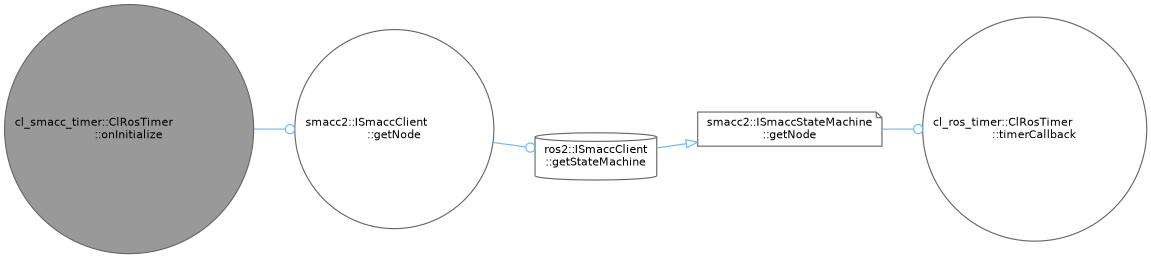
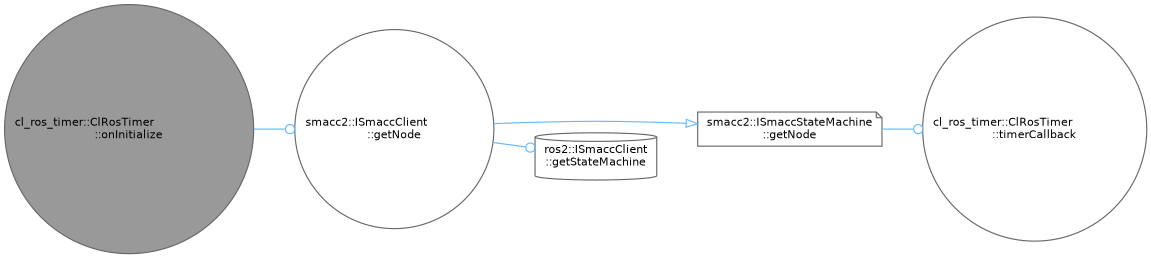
(129, 129) -> (129, 129)
(672, 146) -> (590, 121)
